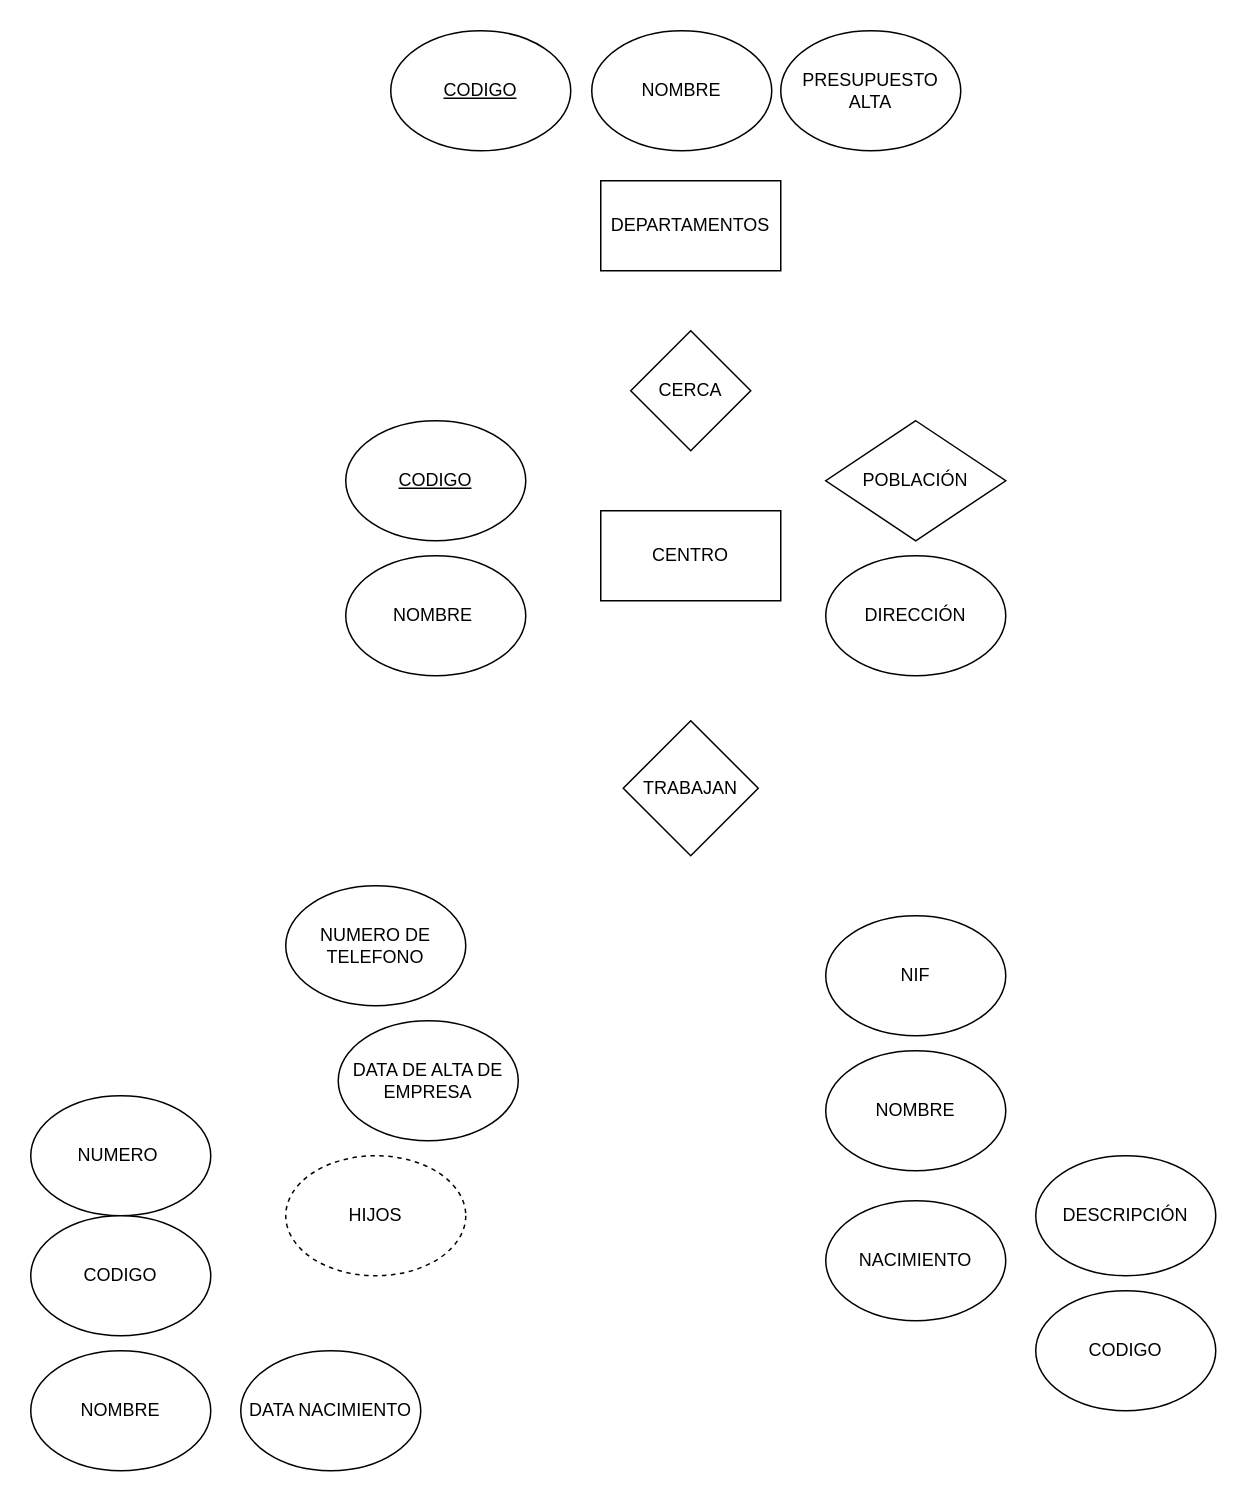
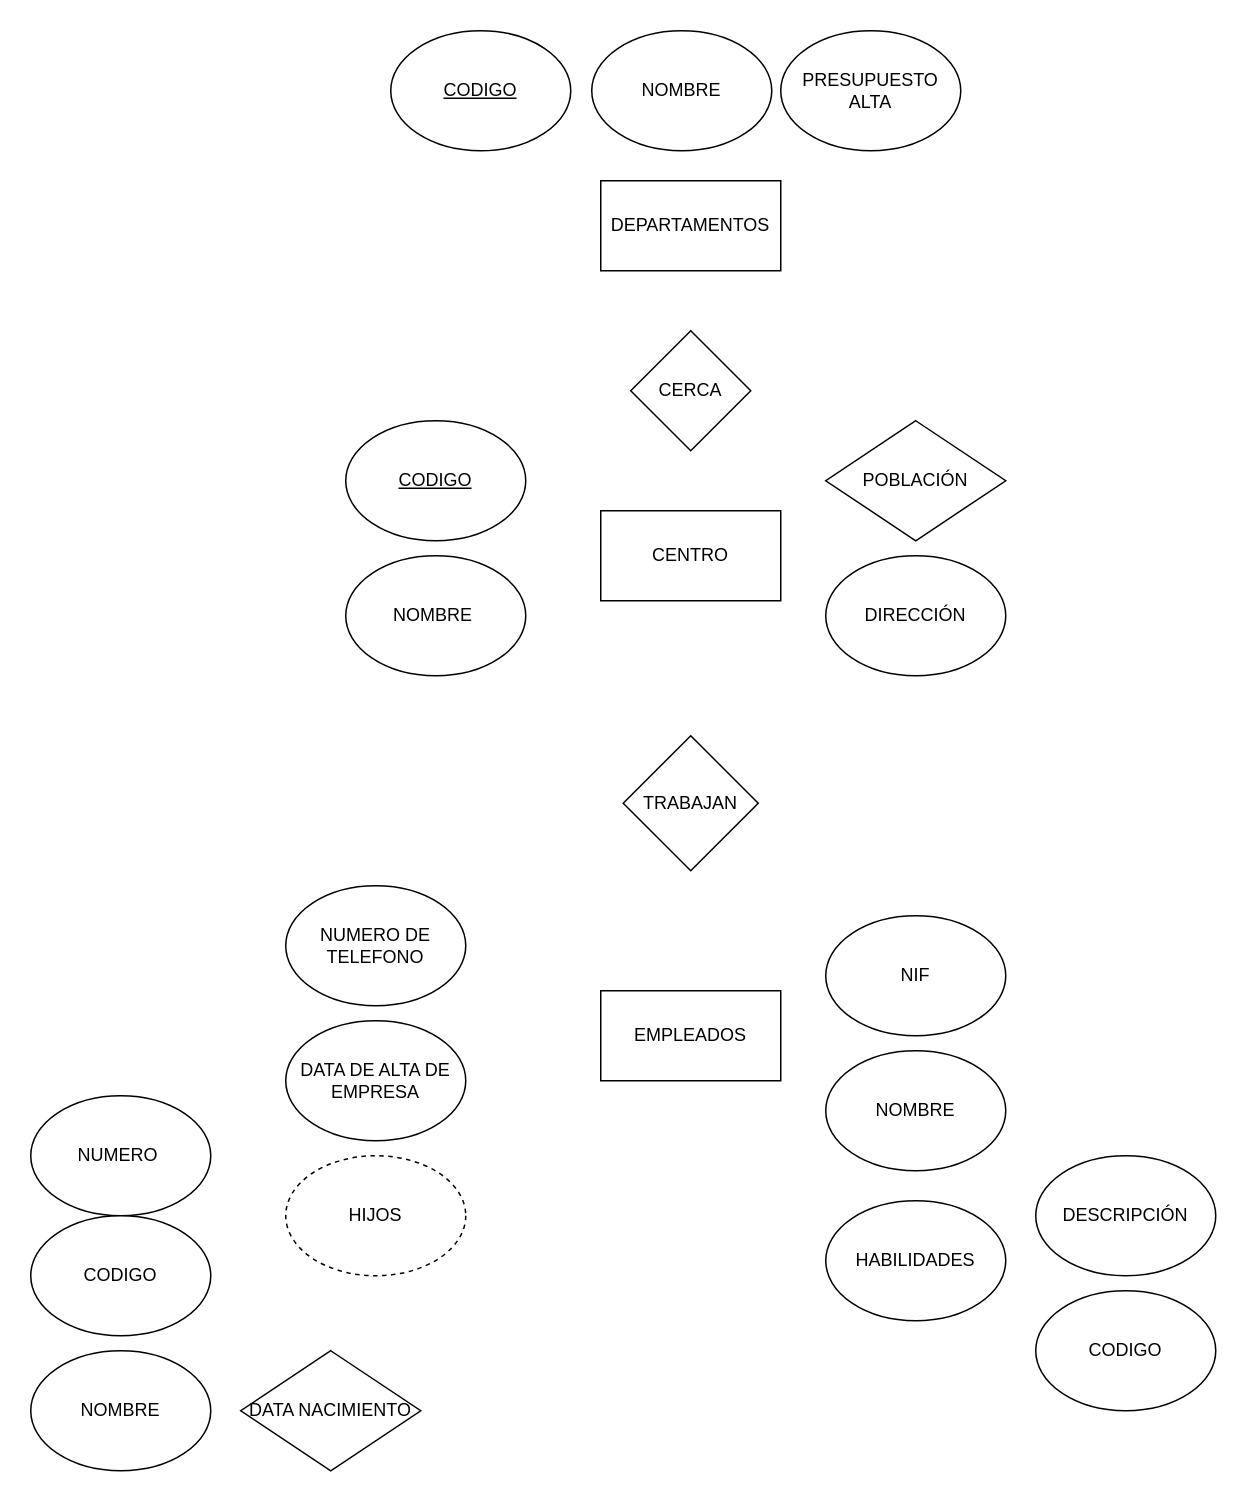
(691, 788) -> (691, 803)
none -> (691, 1036)
(428, 1081) -> (376, 1081)
(916, 1261) -> (916, 1261)
(331, 1411) -> (331, 1411)
